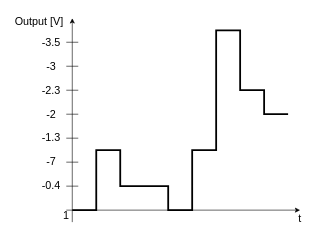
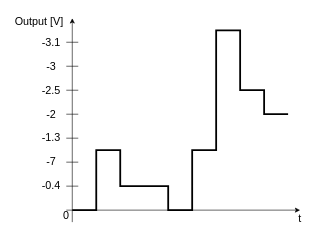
(51, 42) -> (51, 42)
(51, 90) -> (51, 90)
(66, 216) -> (66, 216)
